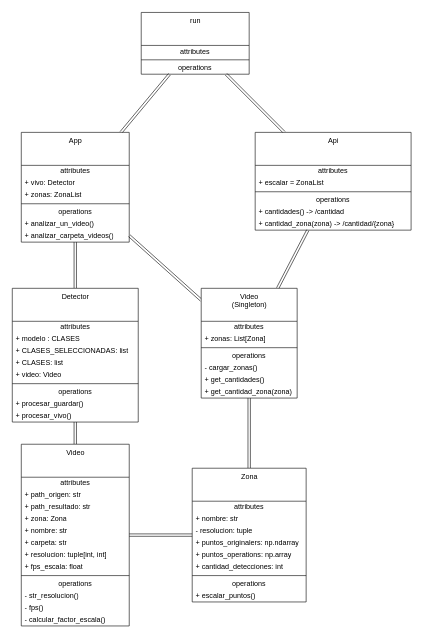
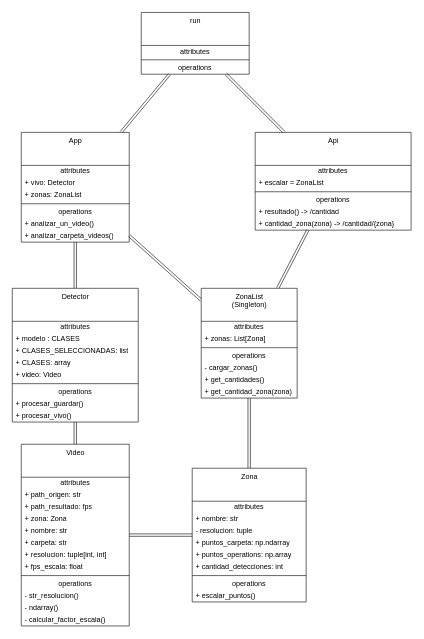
(309, 212) -> (307, 212)
(250, 301) -> (250, 301)
(39, 363) -> (43, 363)
(63, 507) -> (63, 507)
(255, 543) -> (250, 543)
(38, 608) -> (46, 608)
